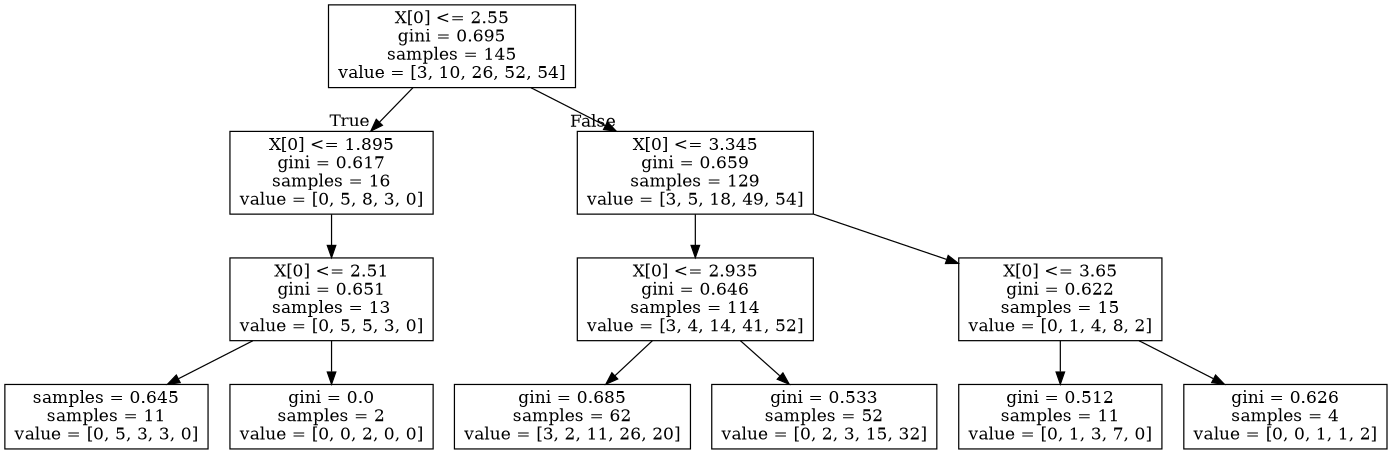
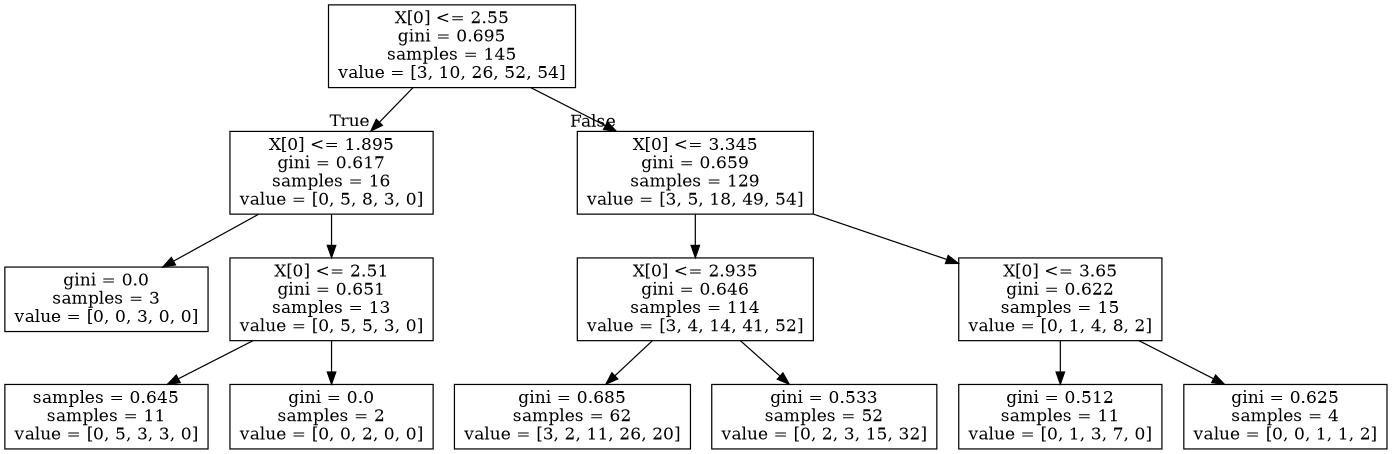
none -> (106, 299)
(1285, 417) -> (1285, 417)
